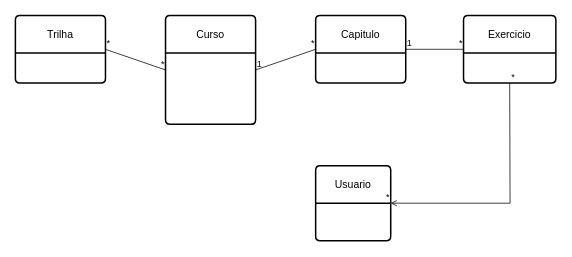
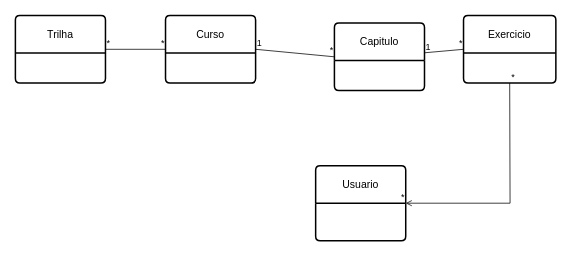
(360, 49) -> (379, 57)
(210, 70) -> (210, 49)
(353, 203) -> (360, 203)
